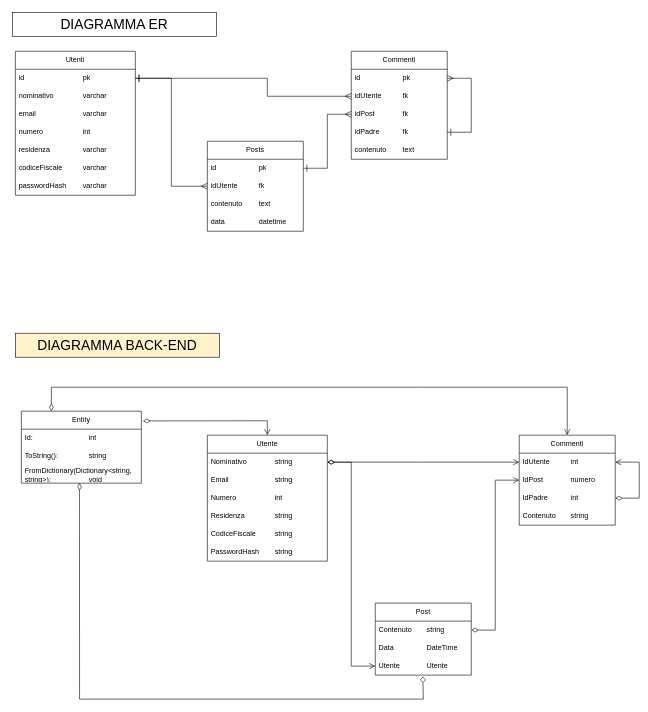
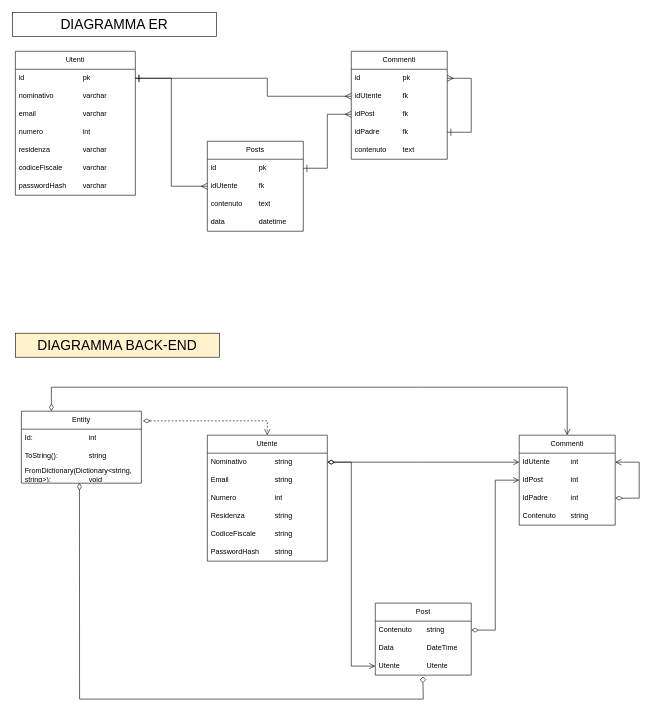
(215, 421) -> (215, 421)
(551, 480) -> (544, 480)
